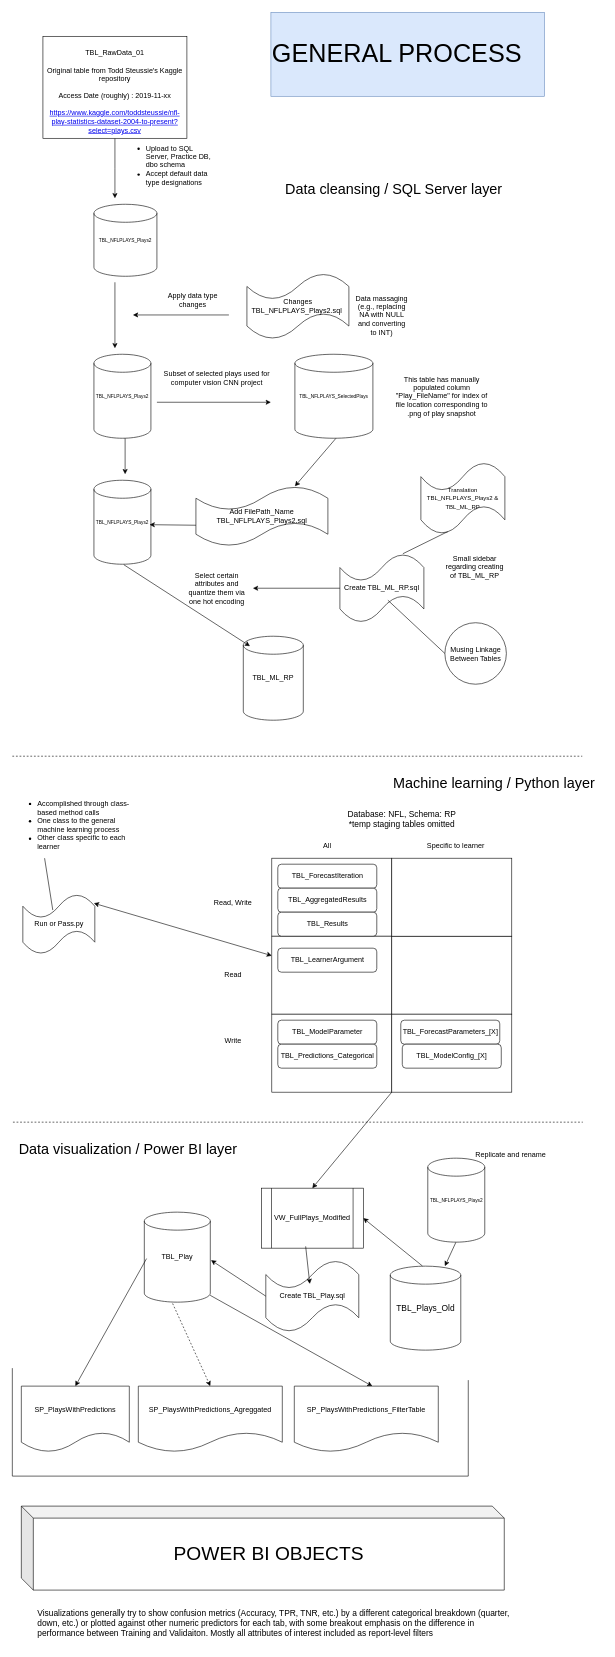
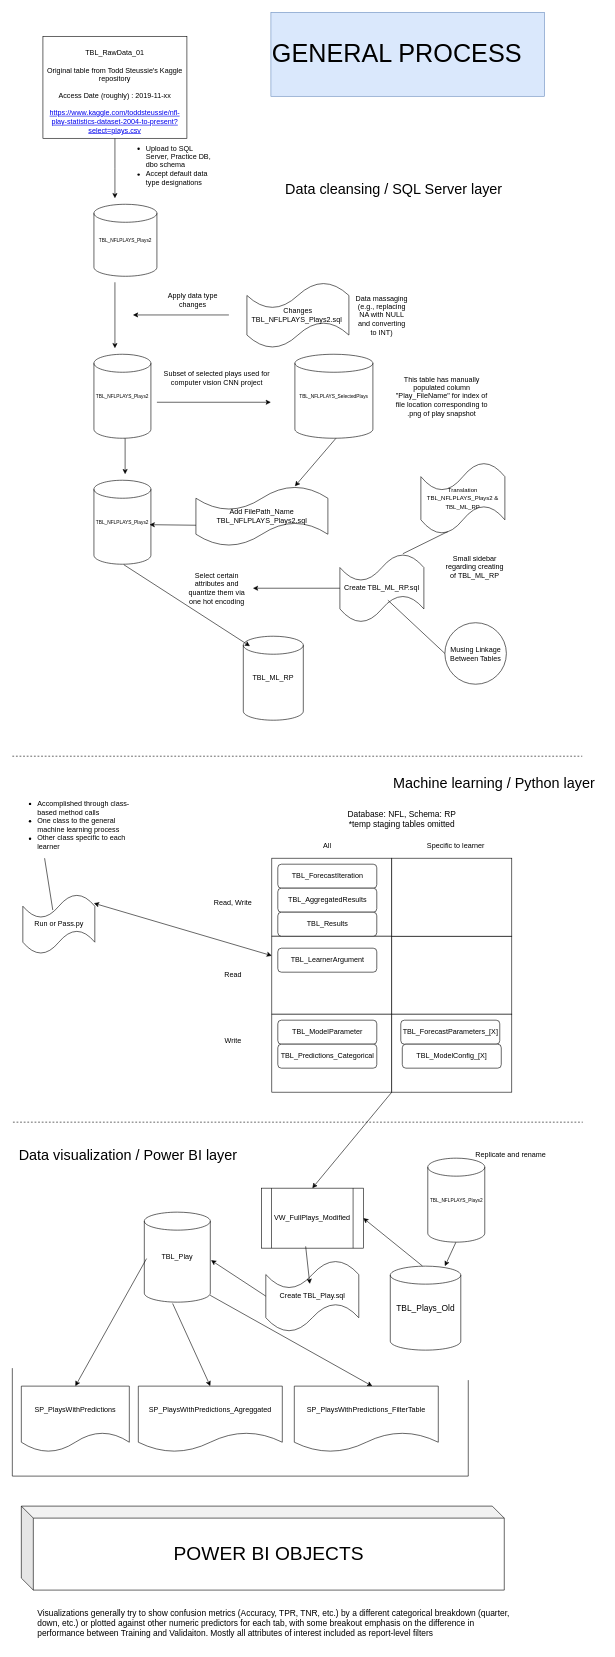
(298, 306) -> (298, 315)
(144, 1149) -> (144, 1155)
(190, 1343) -> (190, 1343)
